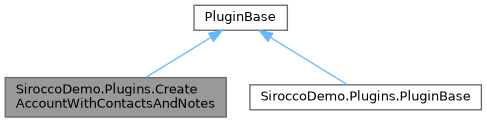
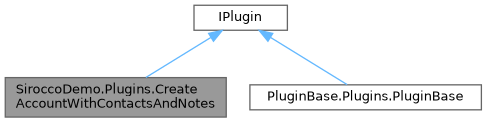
(241, 18) -> (241, 18)
(366, 97) -> (366, 97)
